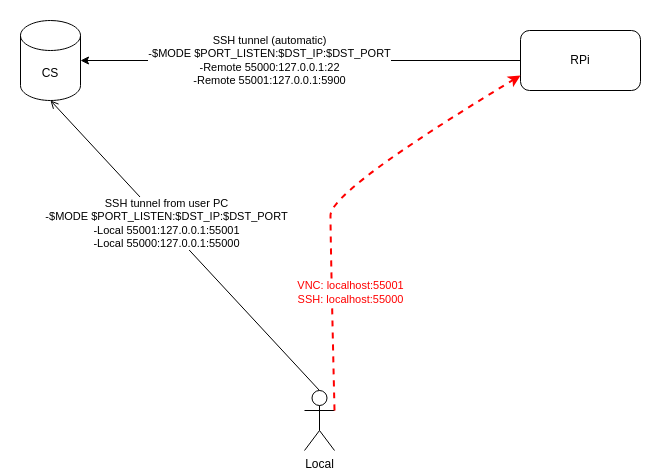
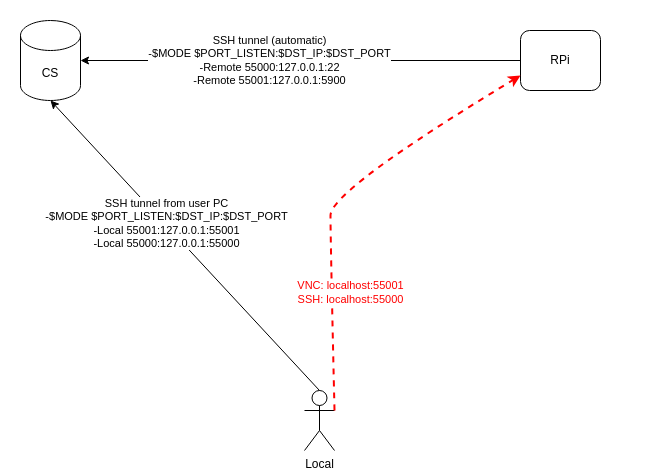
(581, 61) -> (561, 61)
(54, 104) -> (56, 106)
